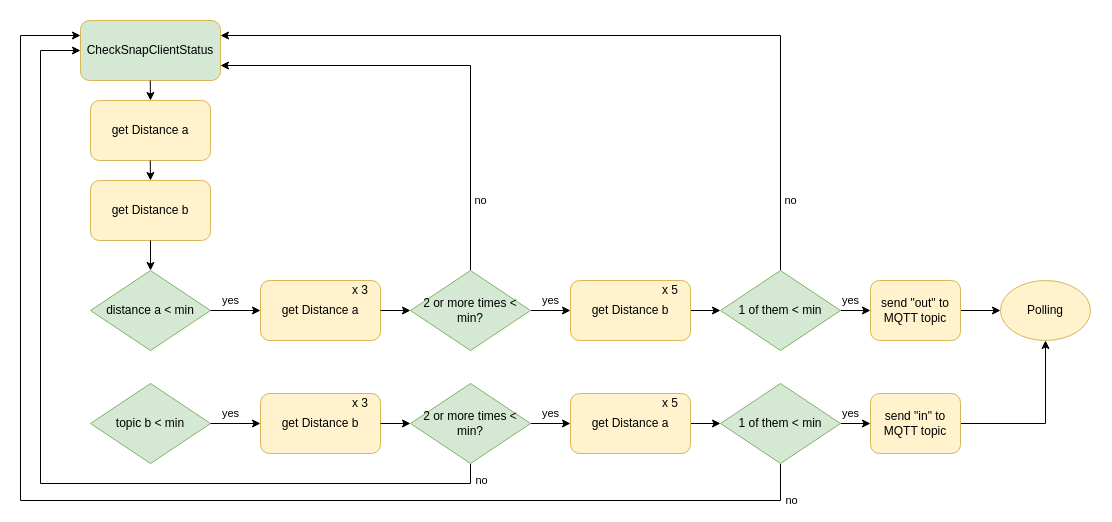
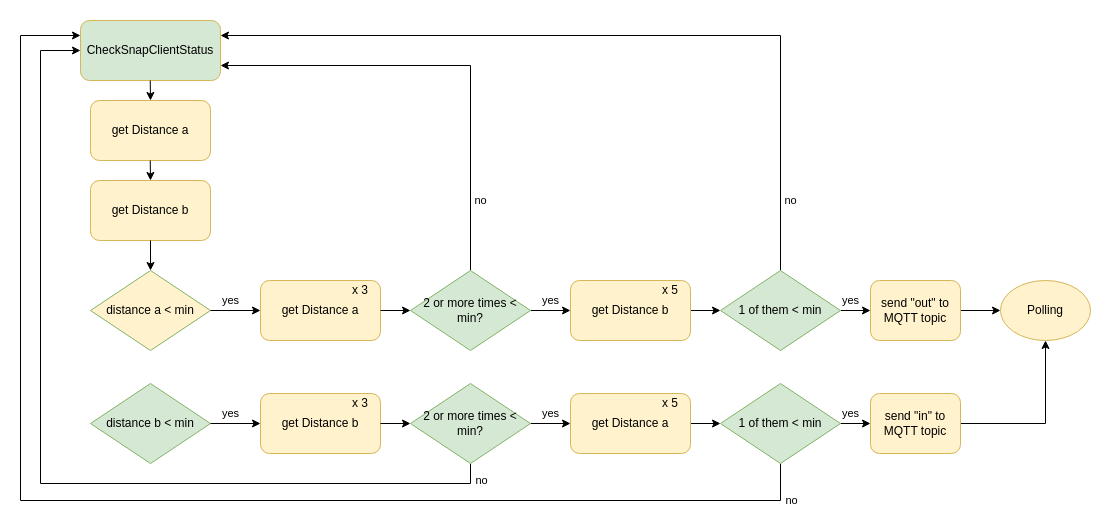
(151, 311) -> (151, 311)
(151, 424) -> (151, 424)
